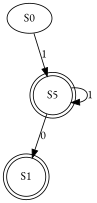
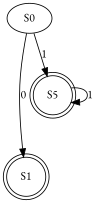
(41, 132) -> (20, 91)
